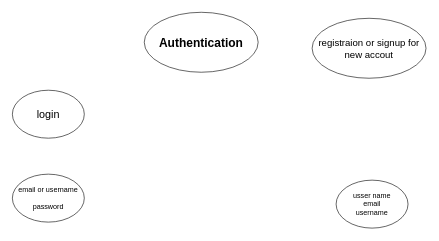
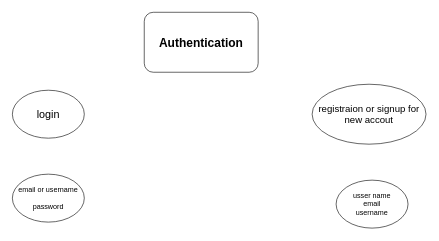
(201, 42) -> (201, 42)
(369, 48) -> (369, 114)
